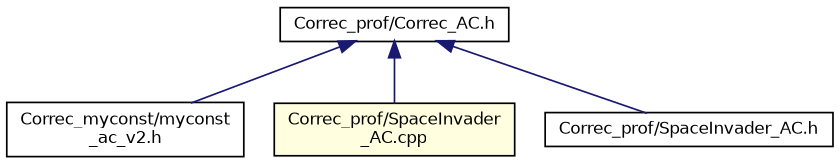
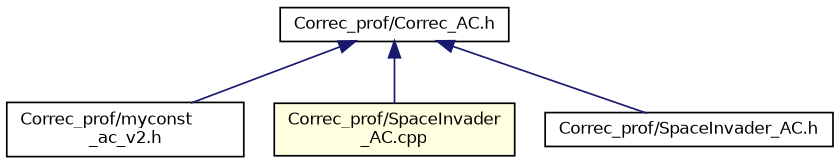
(125, 130) -> (125, 130)
